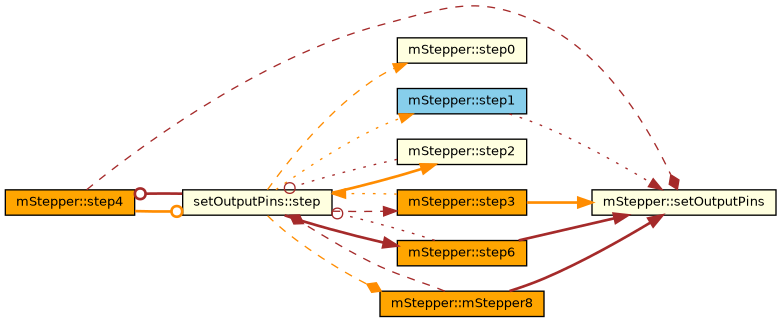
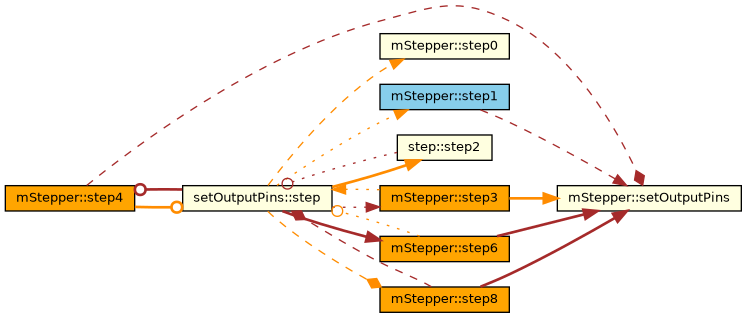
(582, 144) -> (549, 142)
(462, 152) -> (445, 148)
(364, 211) -> (355, 207)
(389, 227) -> (382, 223)
(462, 304) -> (445, 300)
